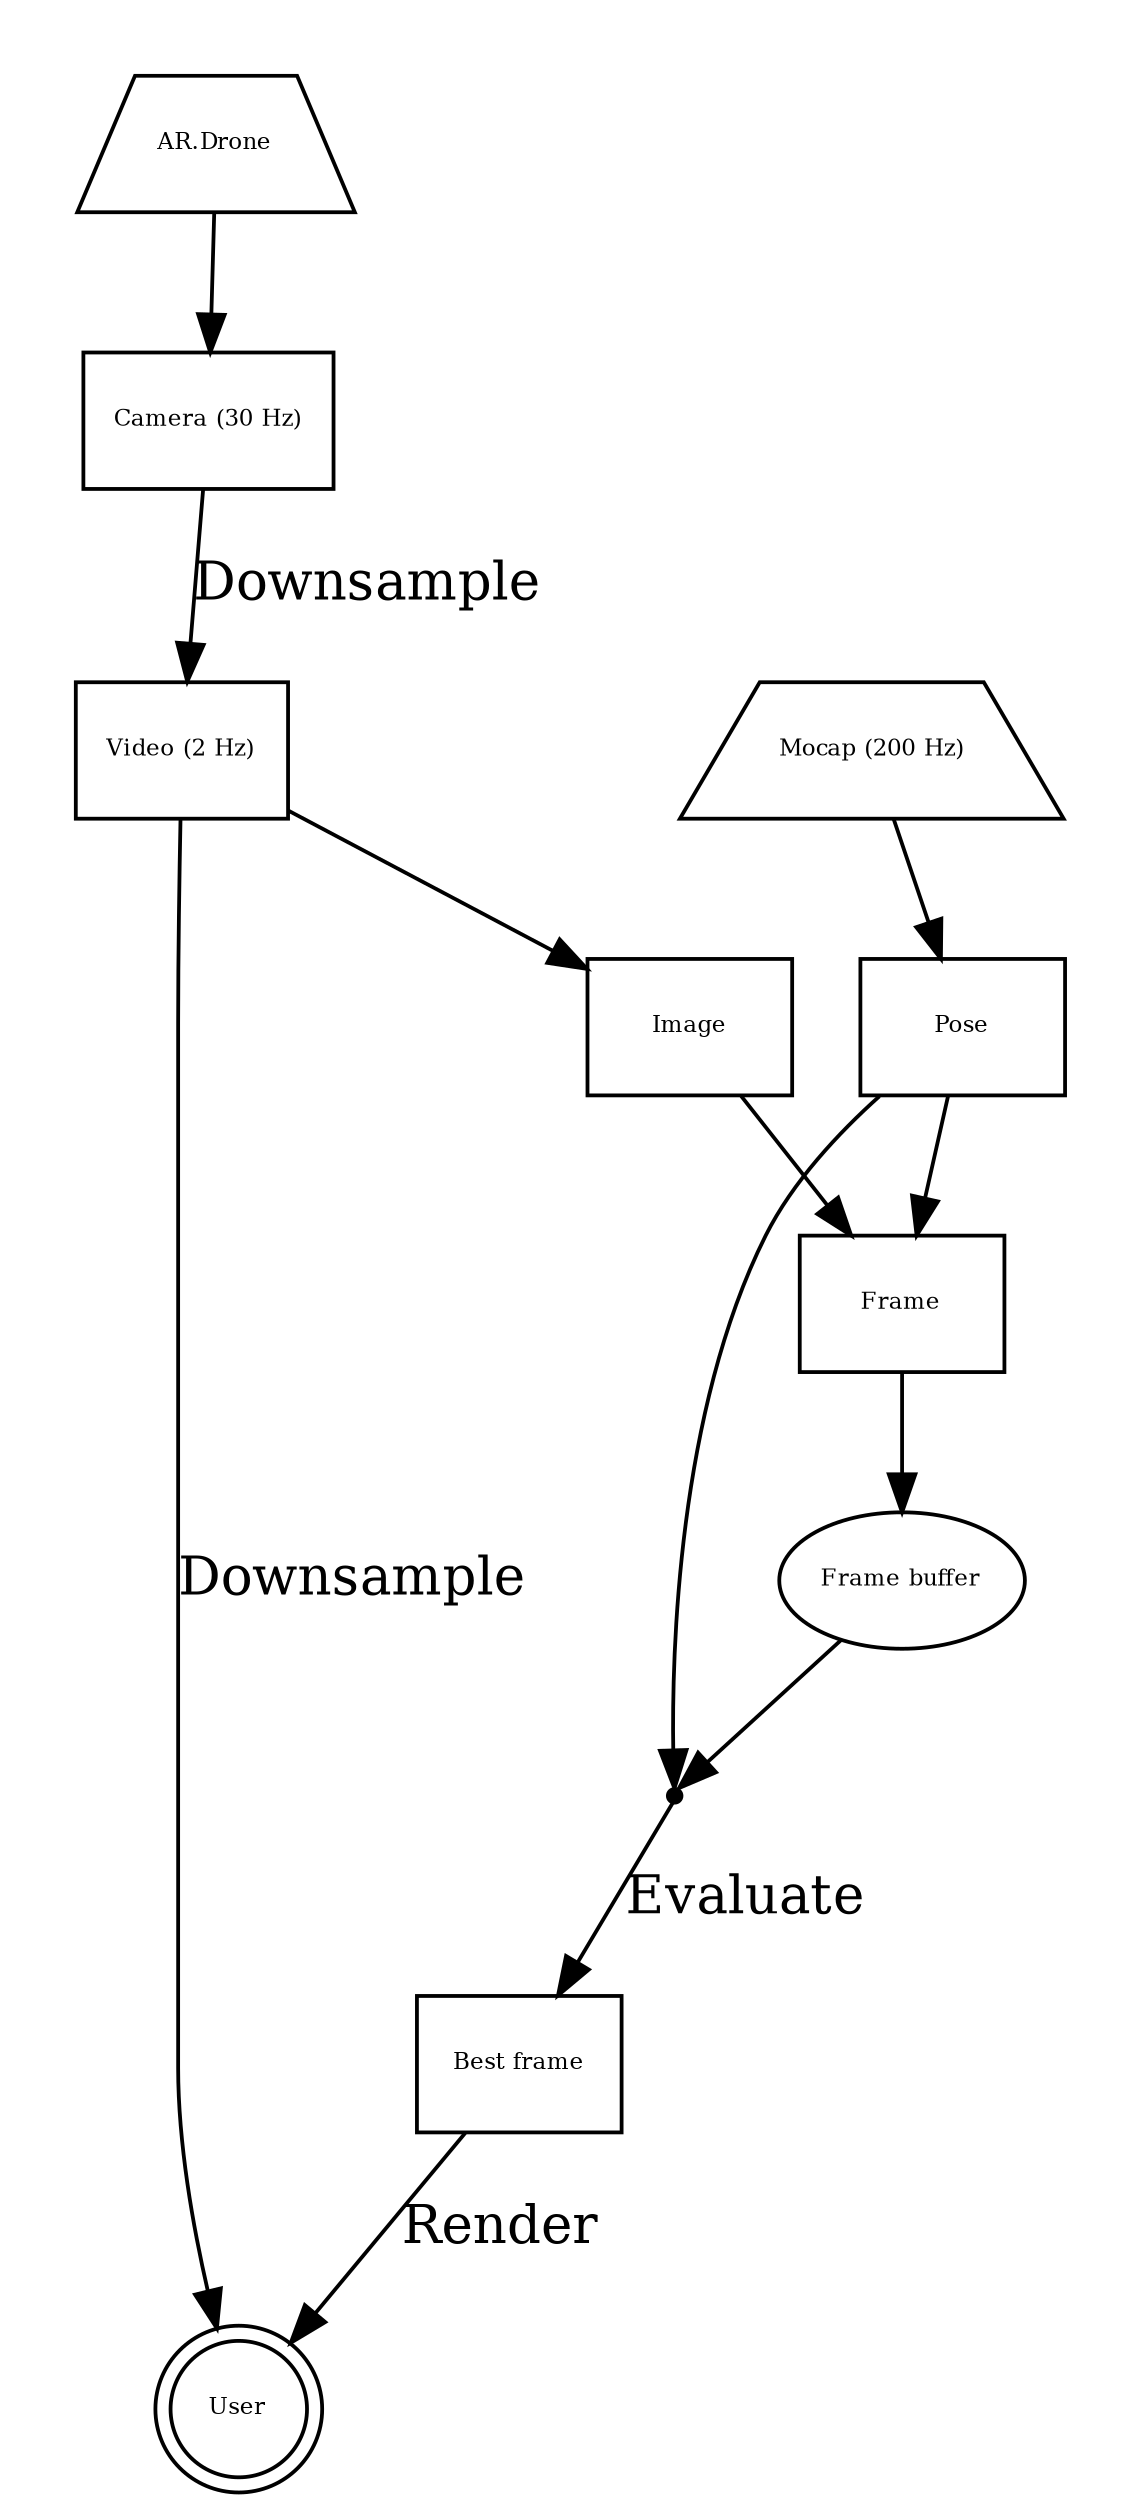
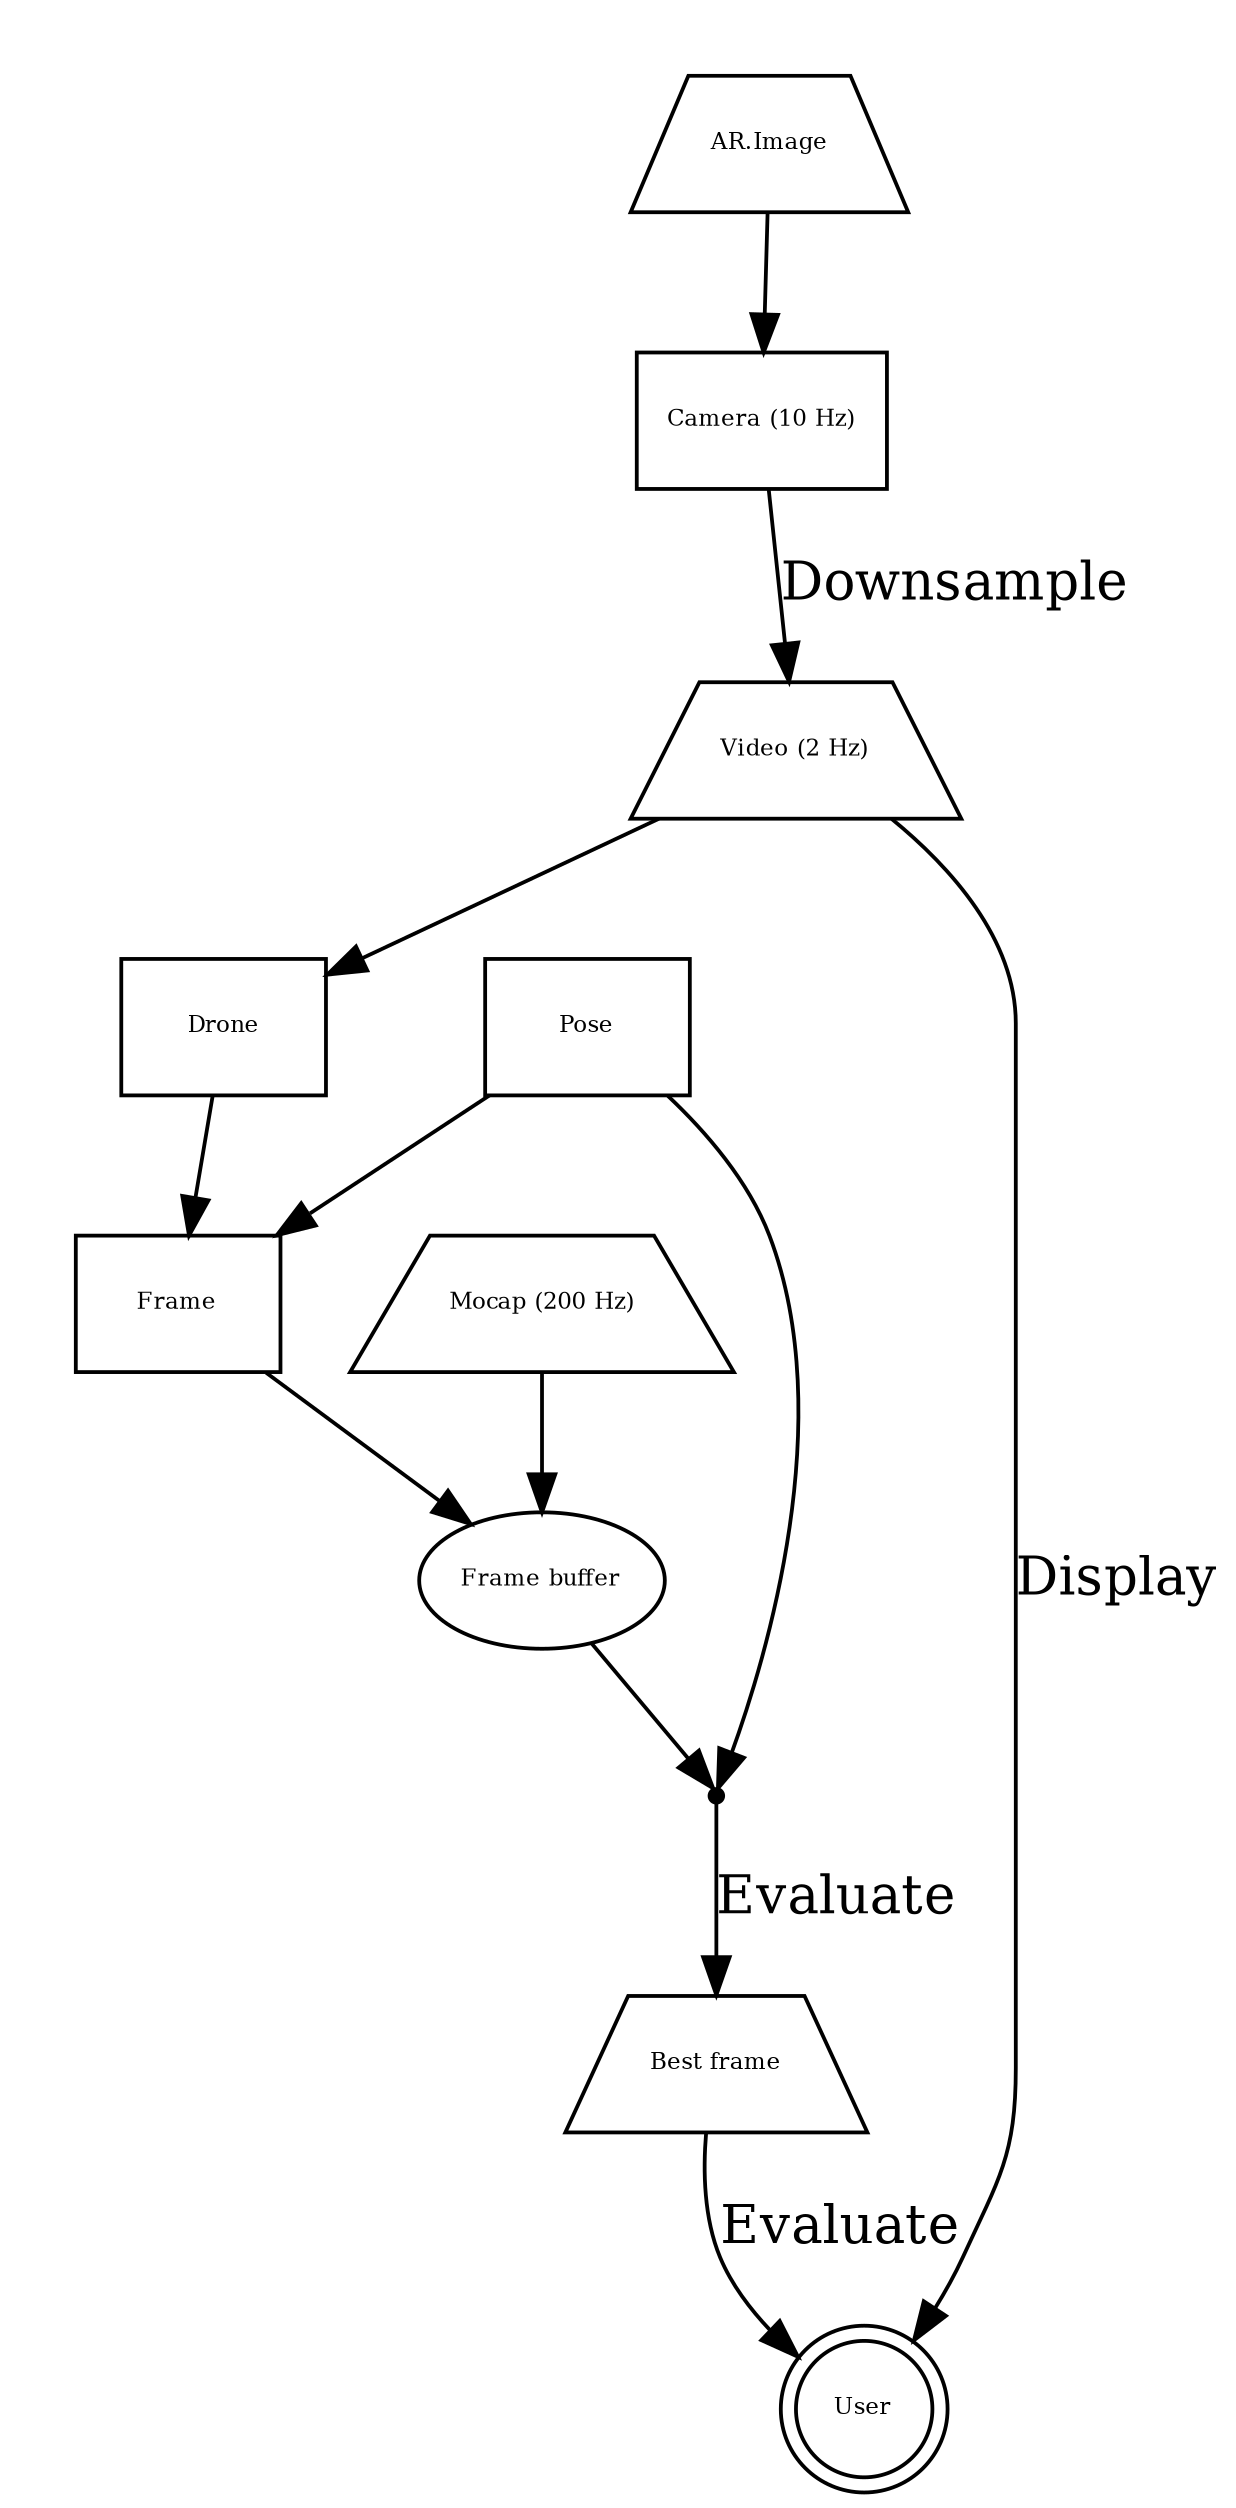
(216, 144) -> (769, 144)
(208, 421) -> (762, 421)
(182, 750) -> (796, 750)
(911, 871) -> (542, 1423)
(690, 1027) -> (224, 1027)
(352, 1581) -> (1118, 1581)
(519, 2064) -> (716, 2064)
(500, 2229) -> (841, 2229)
